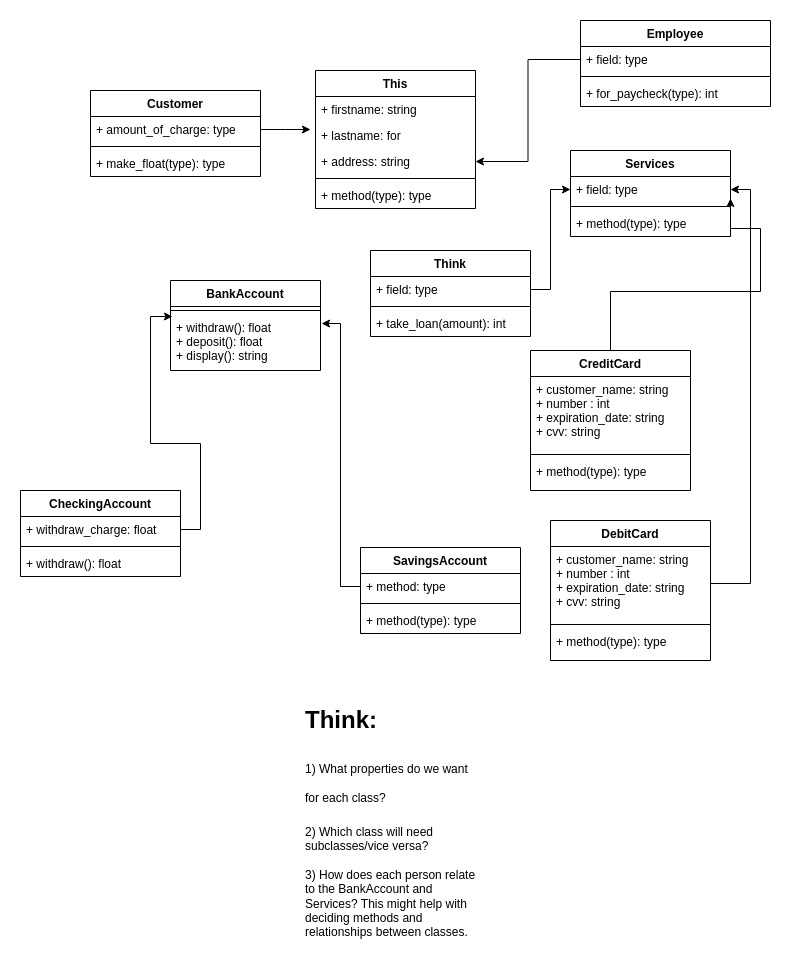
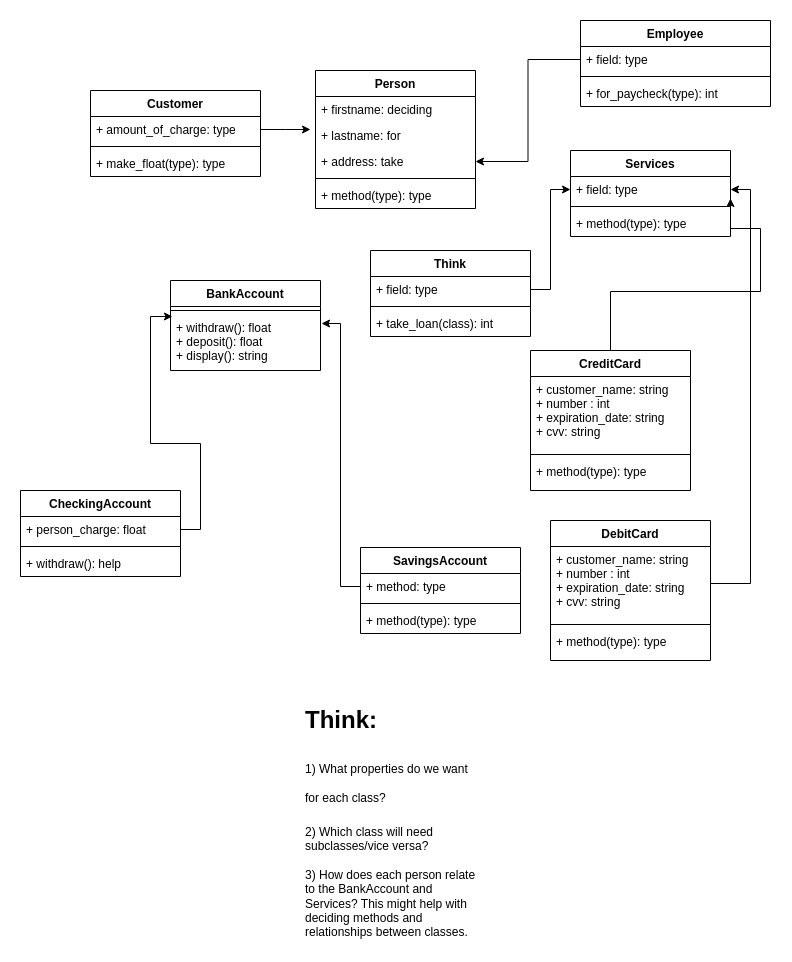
(395, 84) -> (395, 84)
(377, 110) -> (382, 110)
(372, 162) -> (367, 162)
(449, 324) -> (444, 324)
(99, 530) -> (94, 530)
(82, 564) -> (79, 564)
